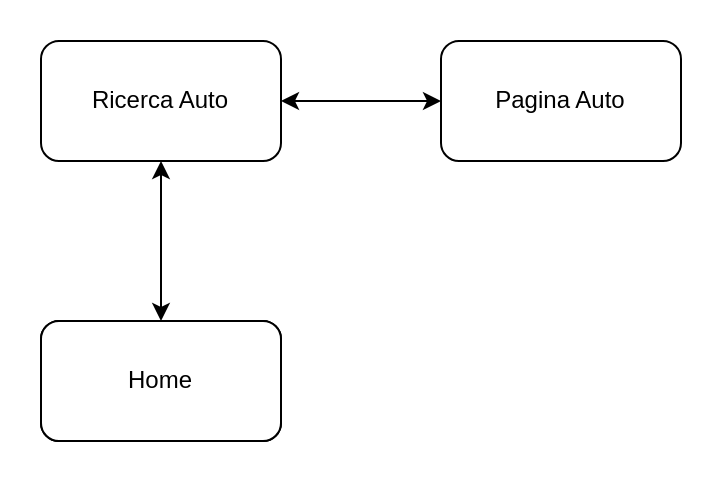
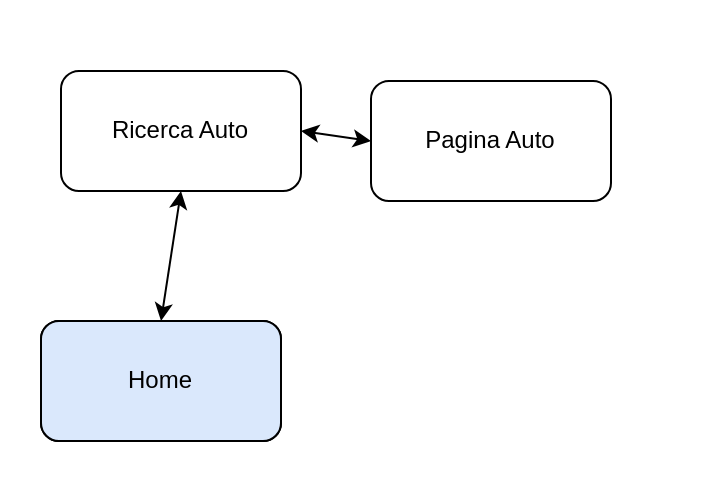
(161, 101) -> (181, 131)
(561, 101) -> (491, 141)
(161, 381) -> (161, 381)
